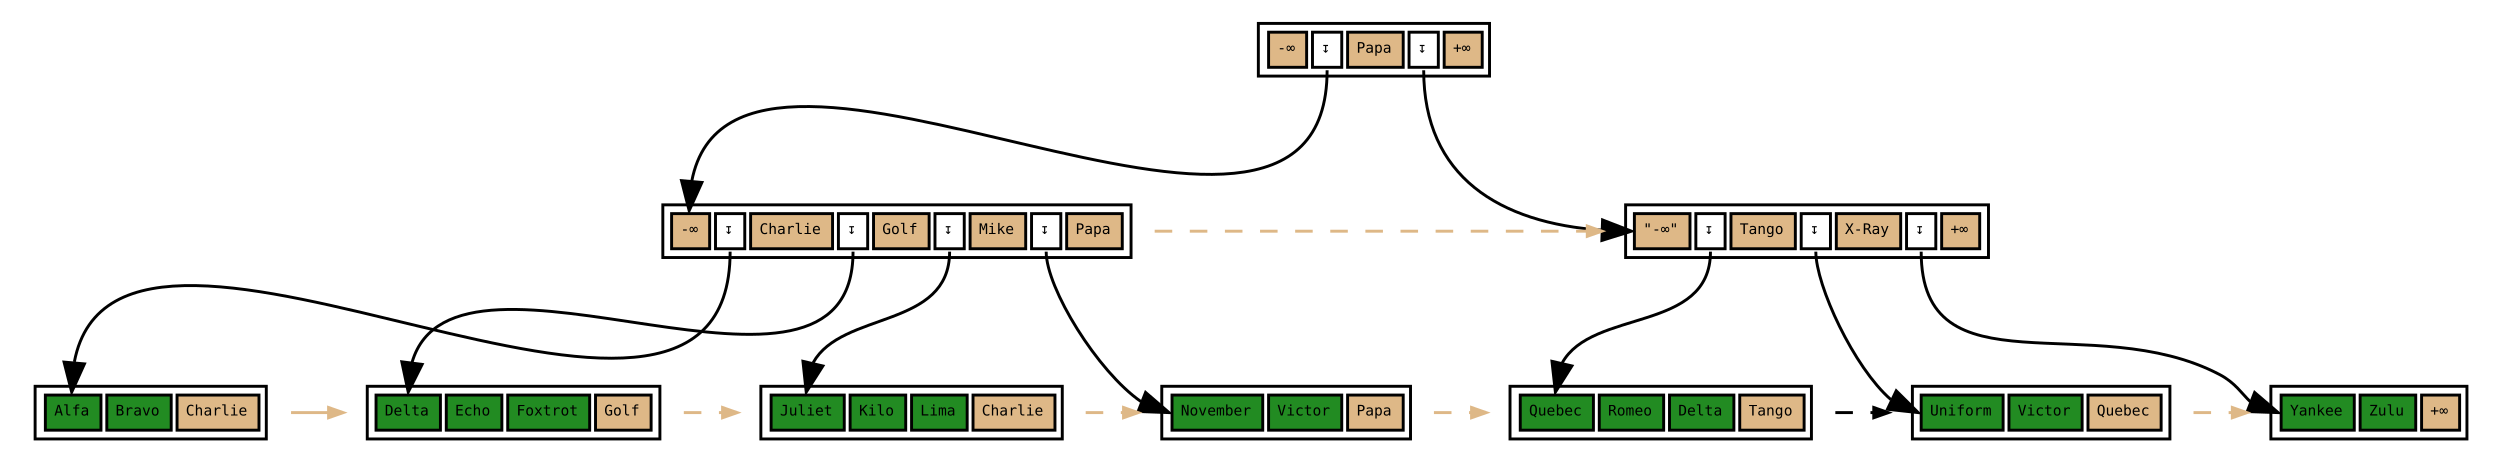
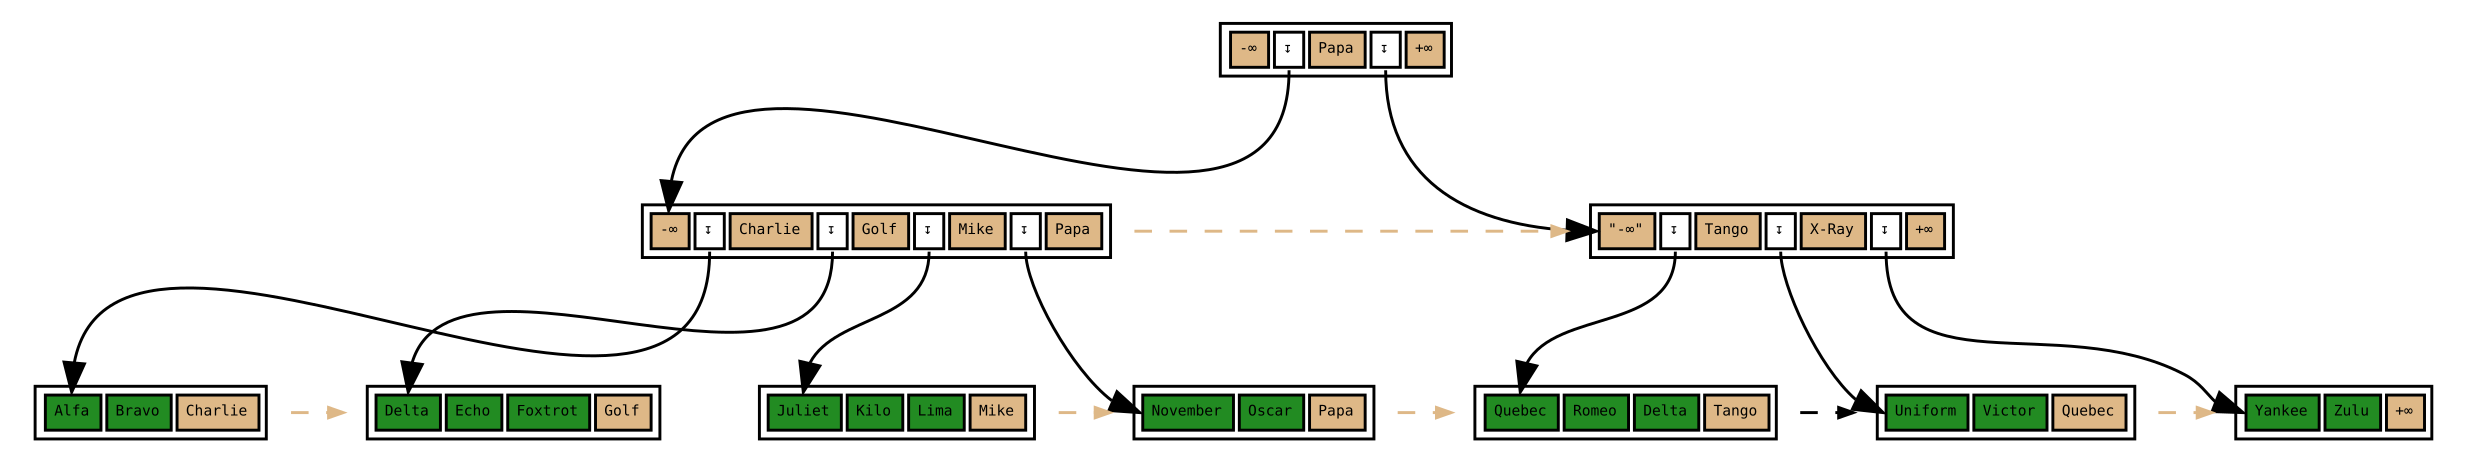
(1014, 411) -> (998, 411)
(1305, 411) -> (1272, 411)
(310, 413) -> (310, 413)
(703, 413) -> none
